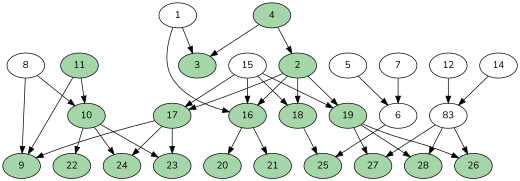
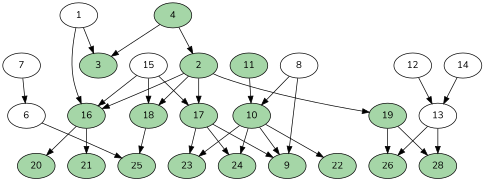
(348, 66) -> none
(293, 88) -> none
(52, 113) -> (267, 138)
(448, 116) -> (438, 116)
(373, 166) -> none
